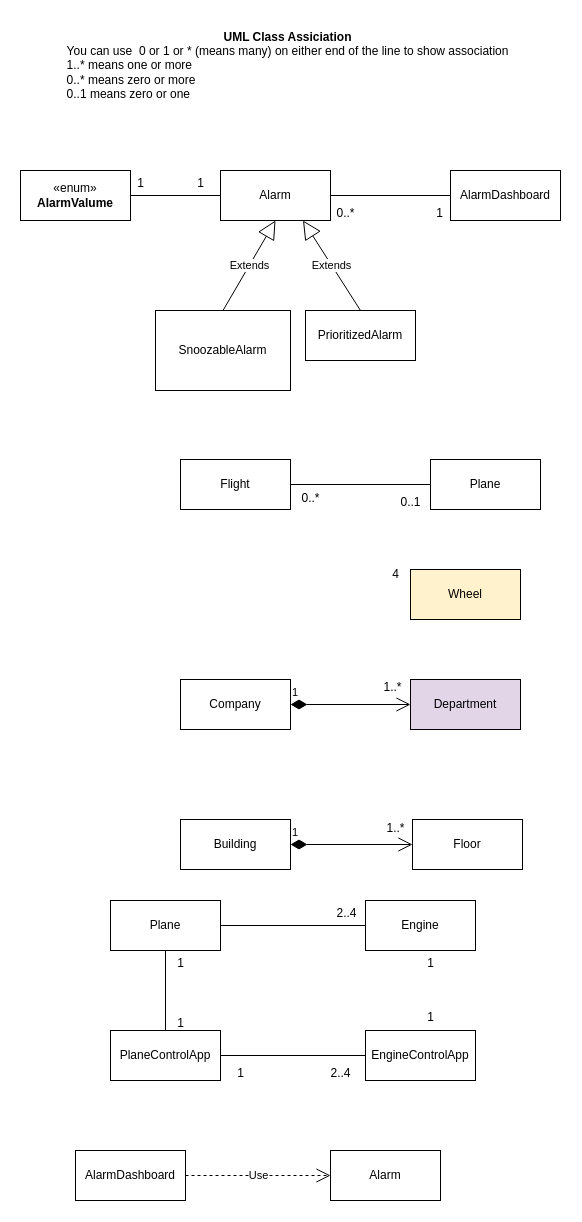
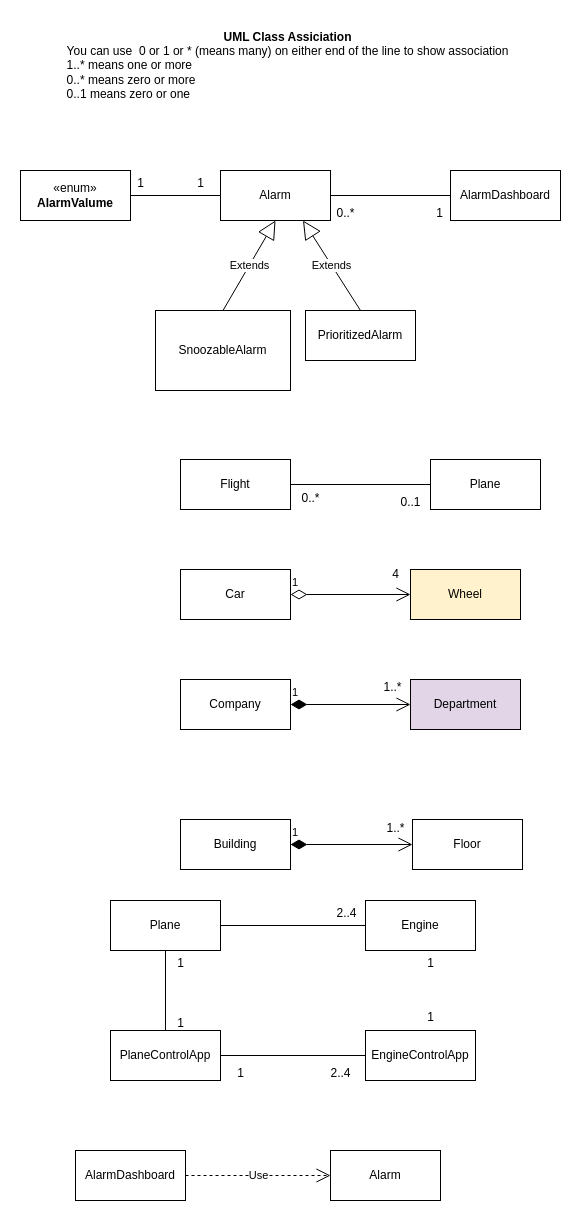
none -> (236, 595)
none -> (357, 595)
